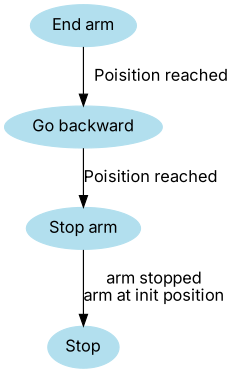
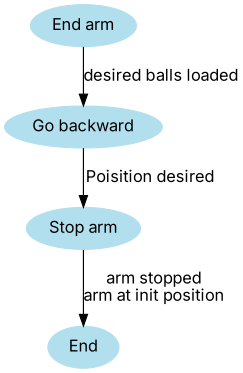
(161, 76) -> (161, 76)
(150, 178) -> (150, 178)
(83, 347) -> (83, 347)
